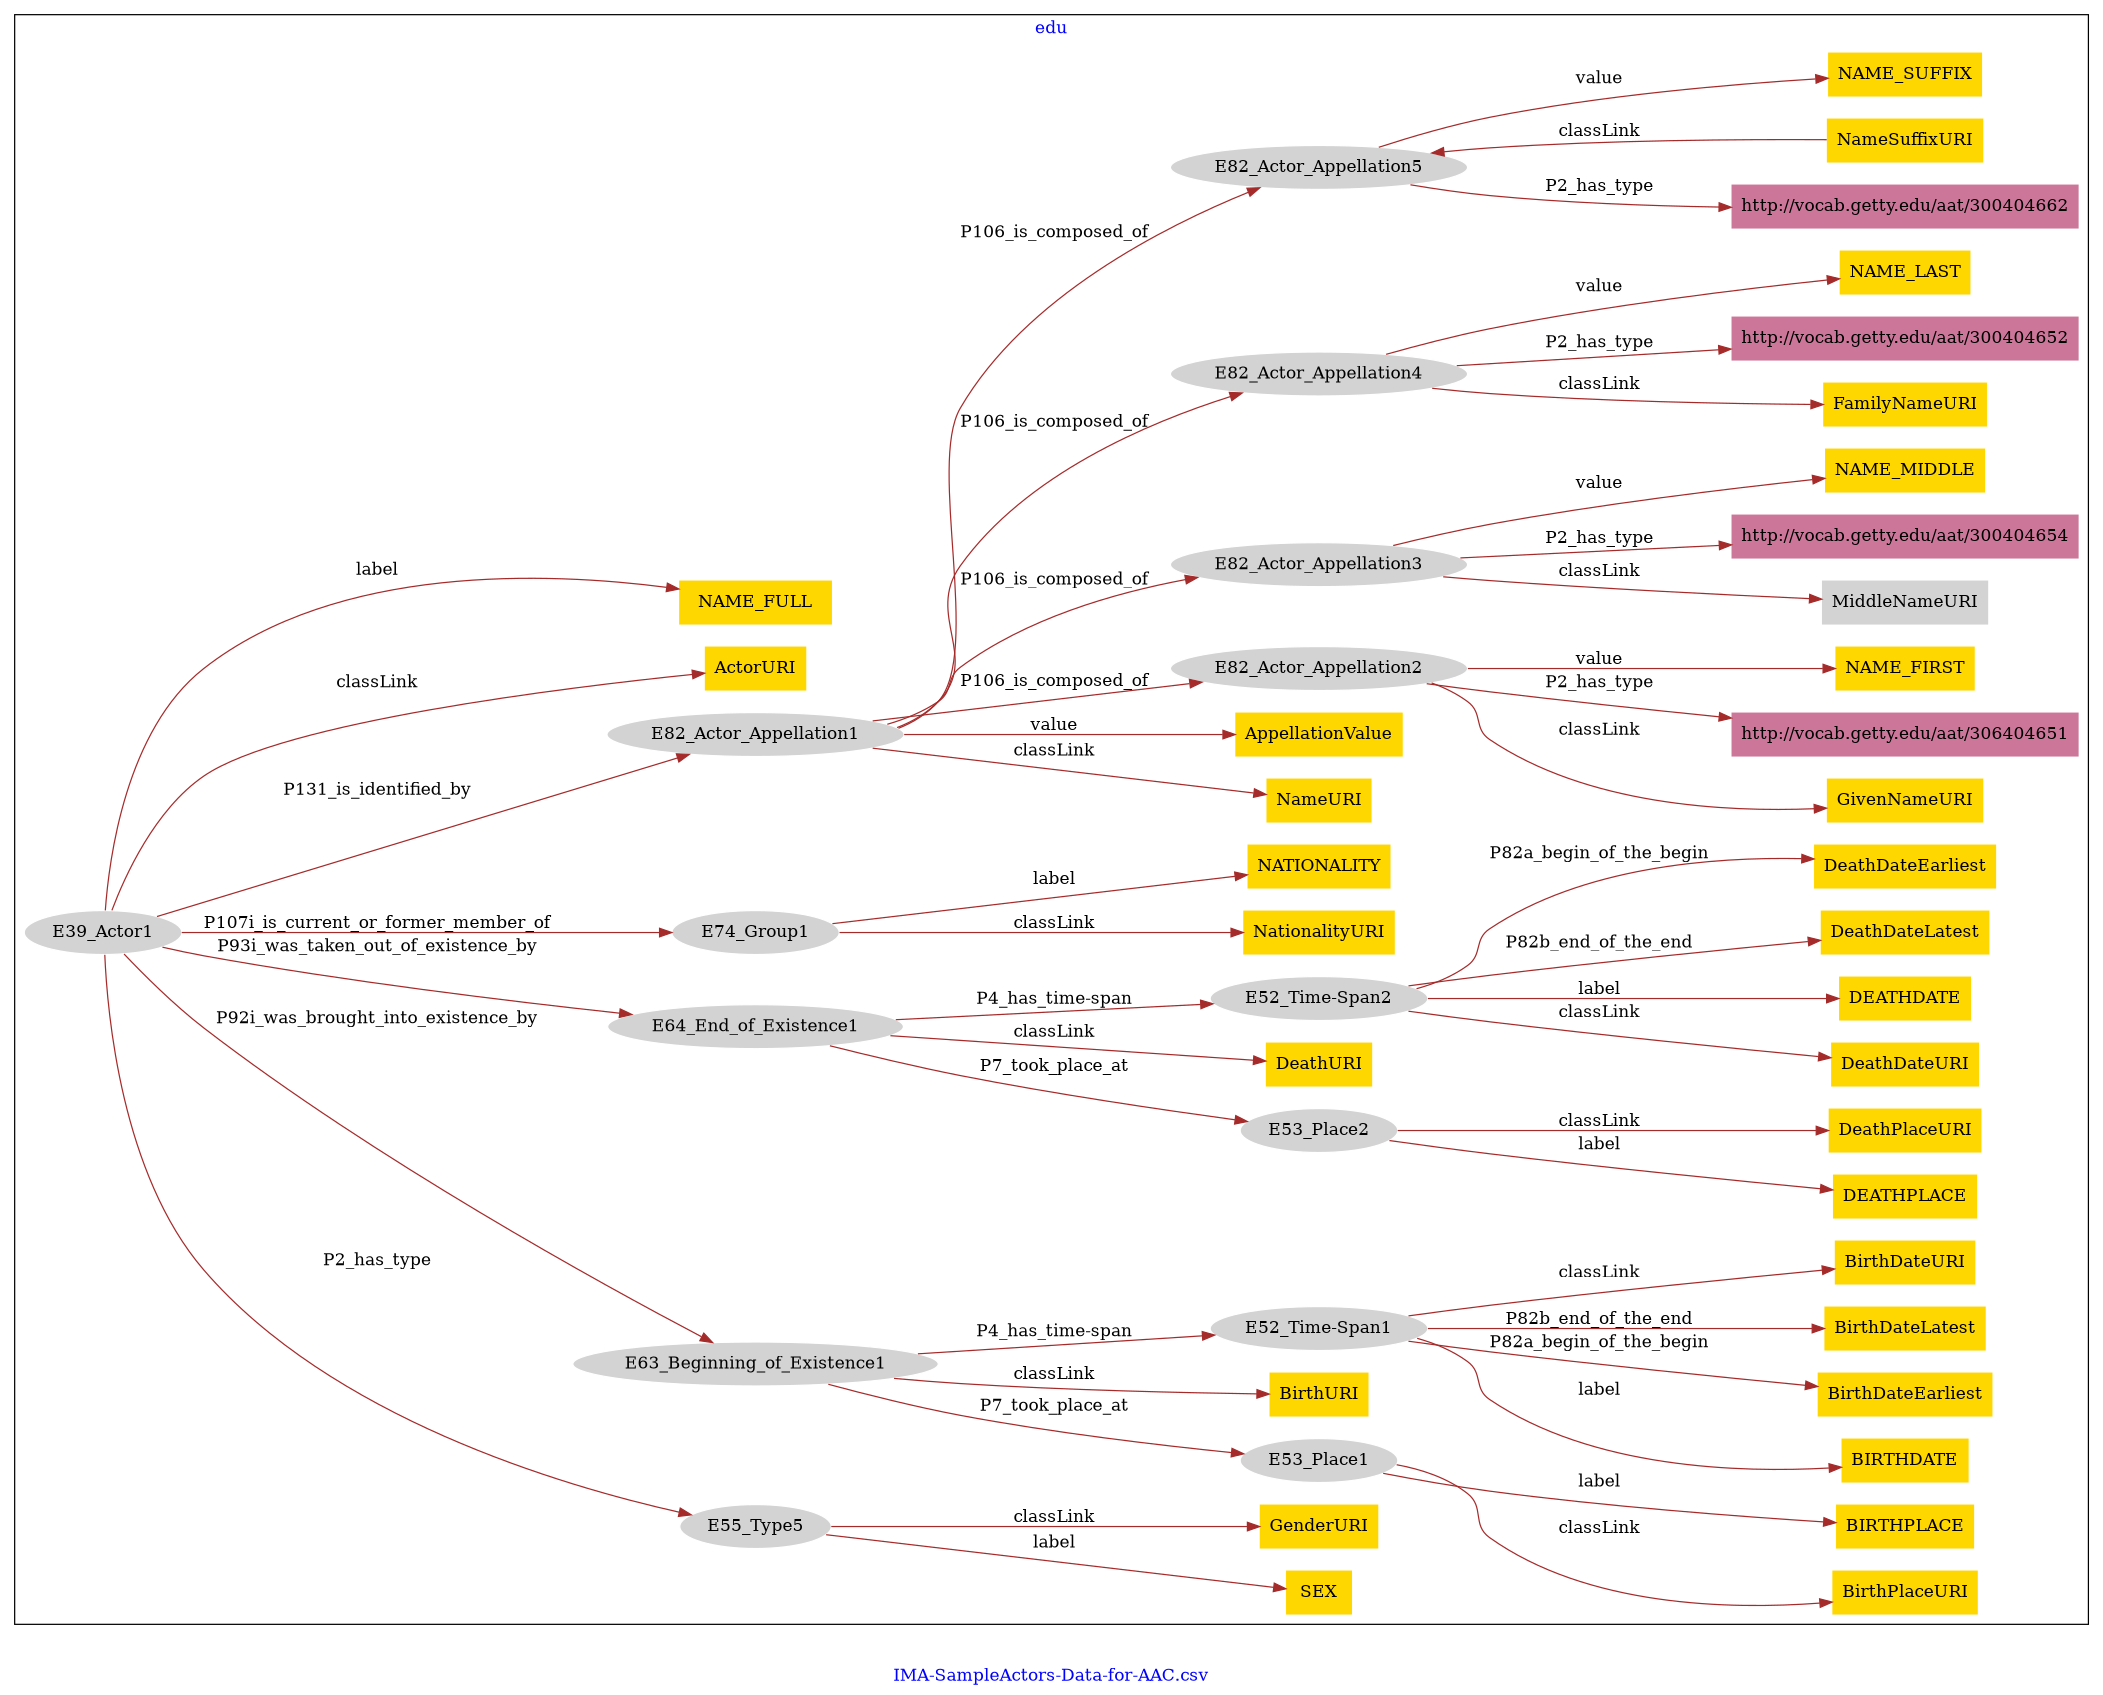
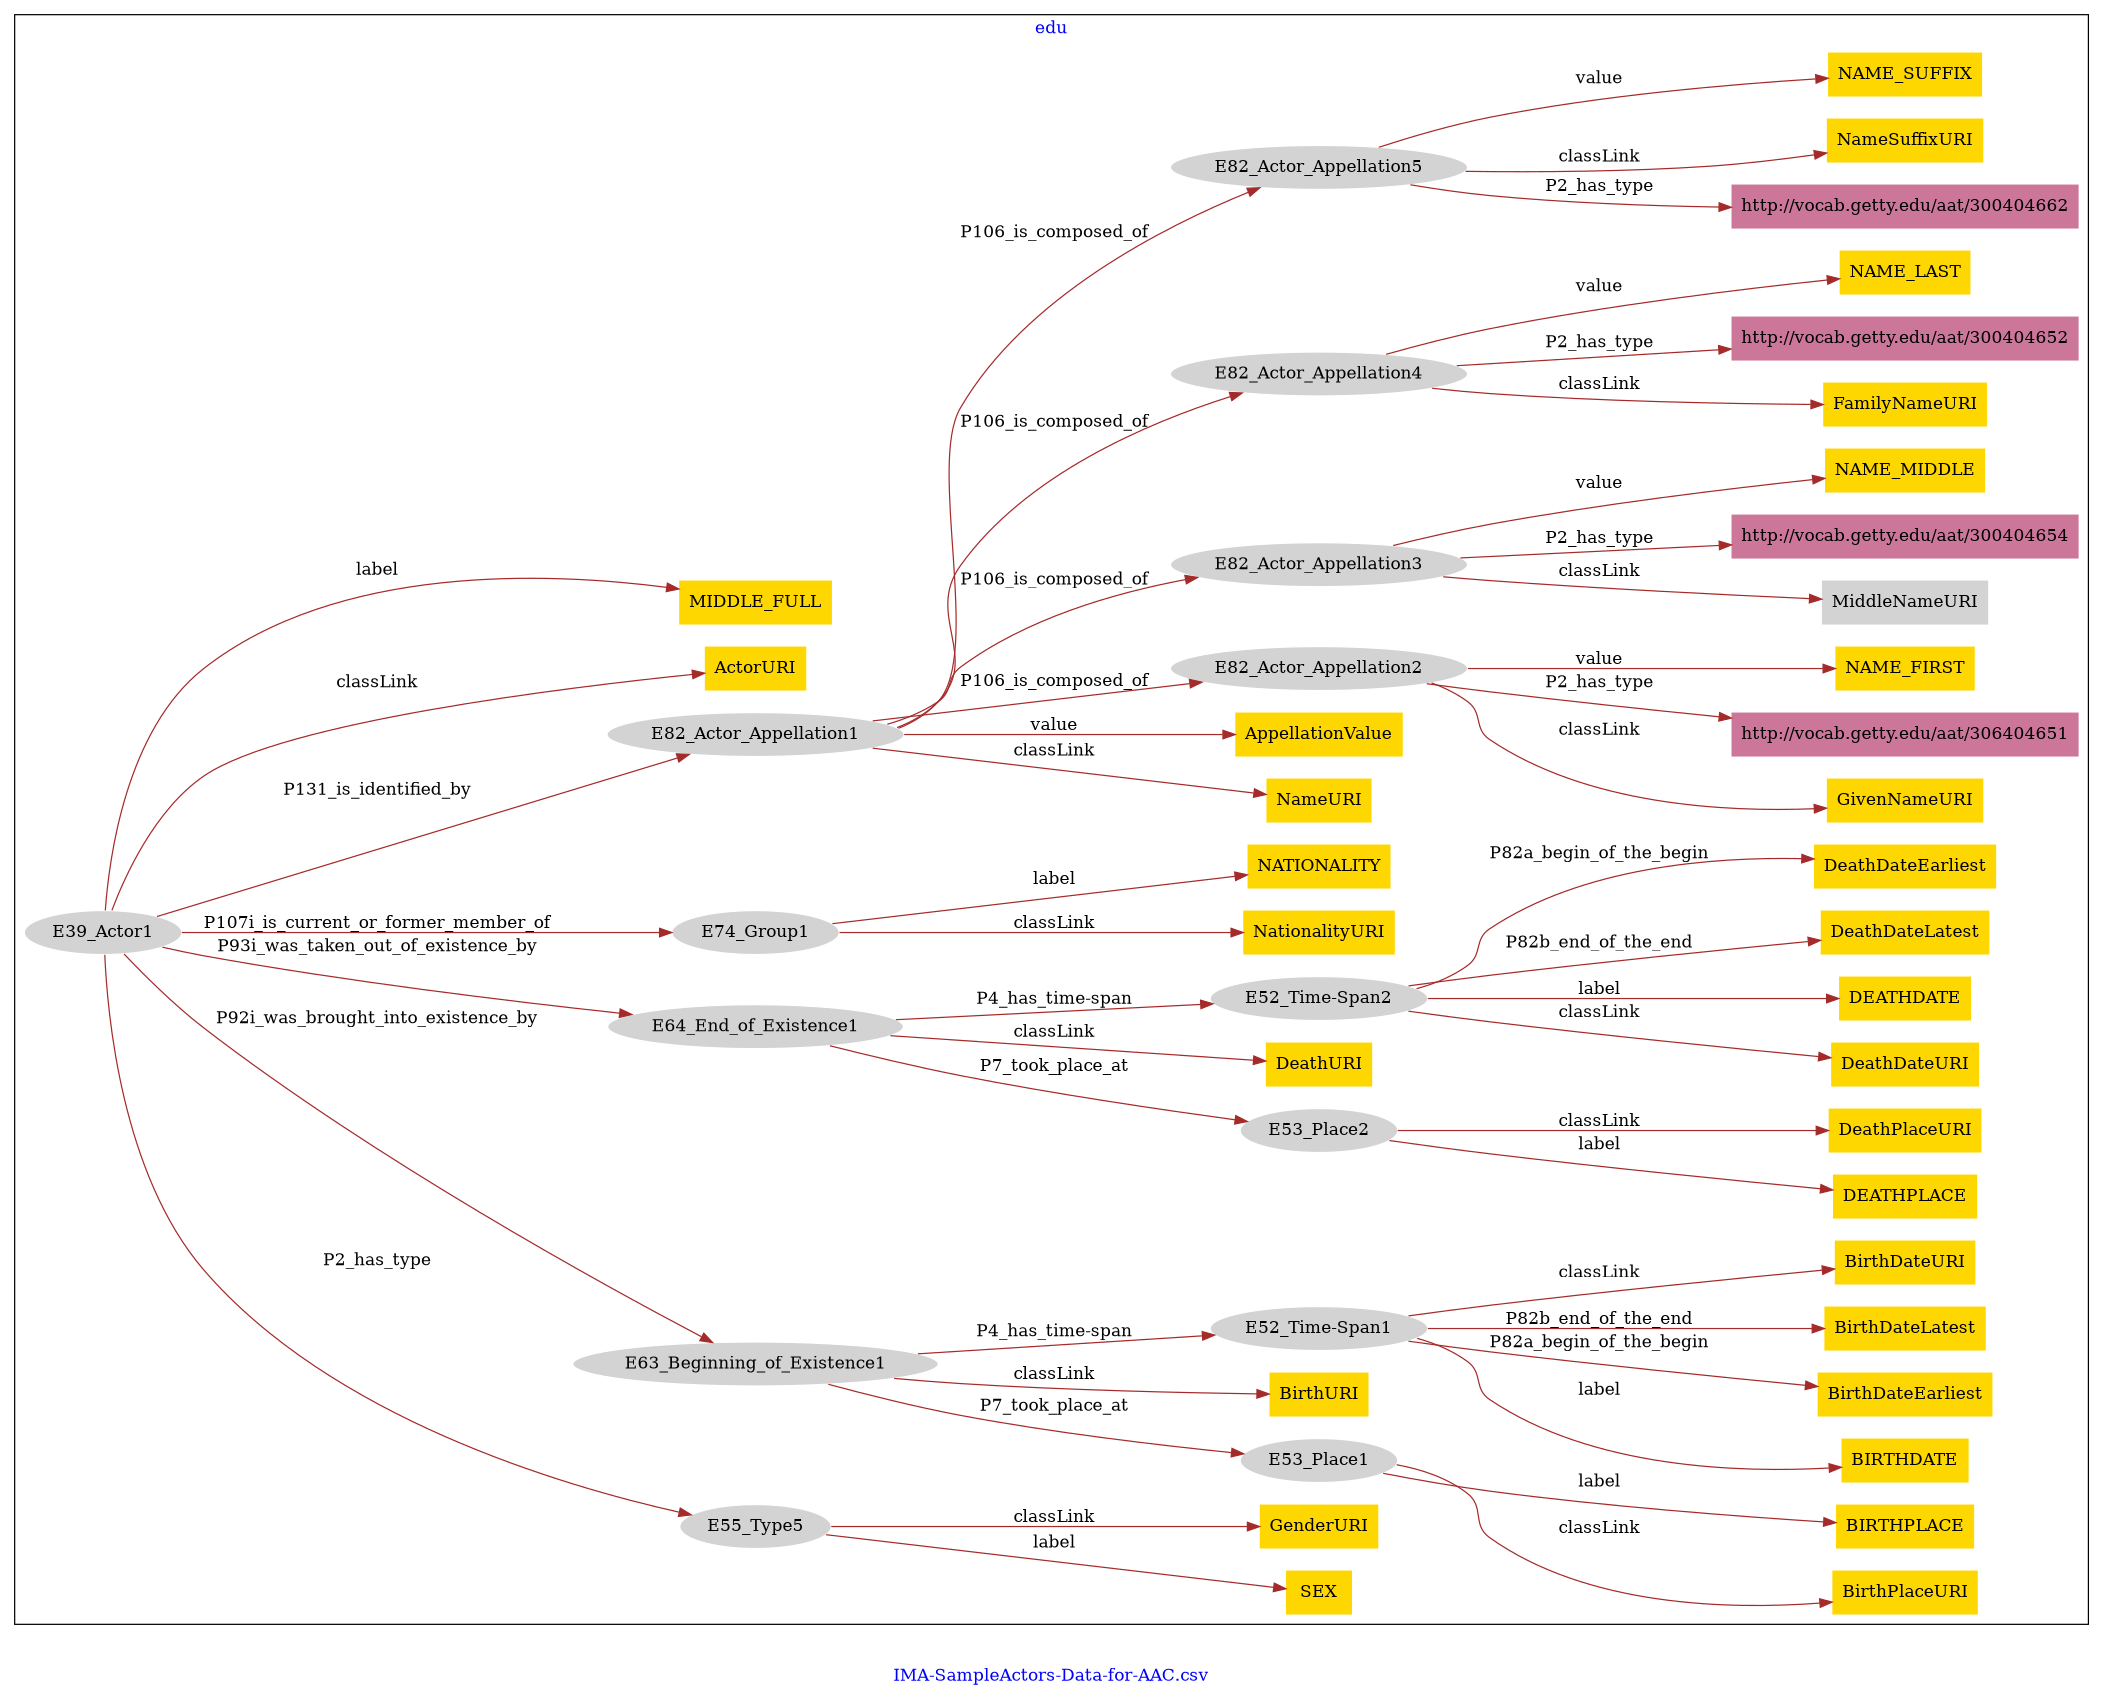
(1635, 142) -> (1640, 170)
(756, 603) -> (756, 603)
